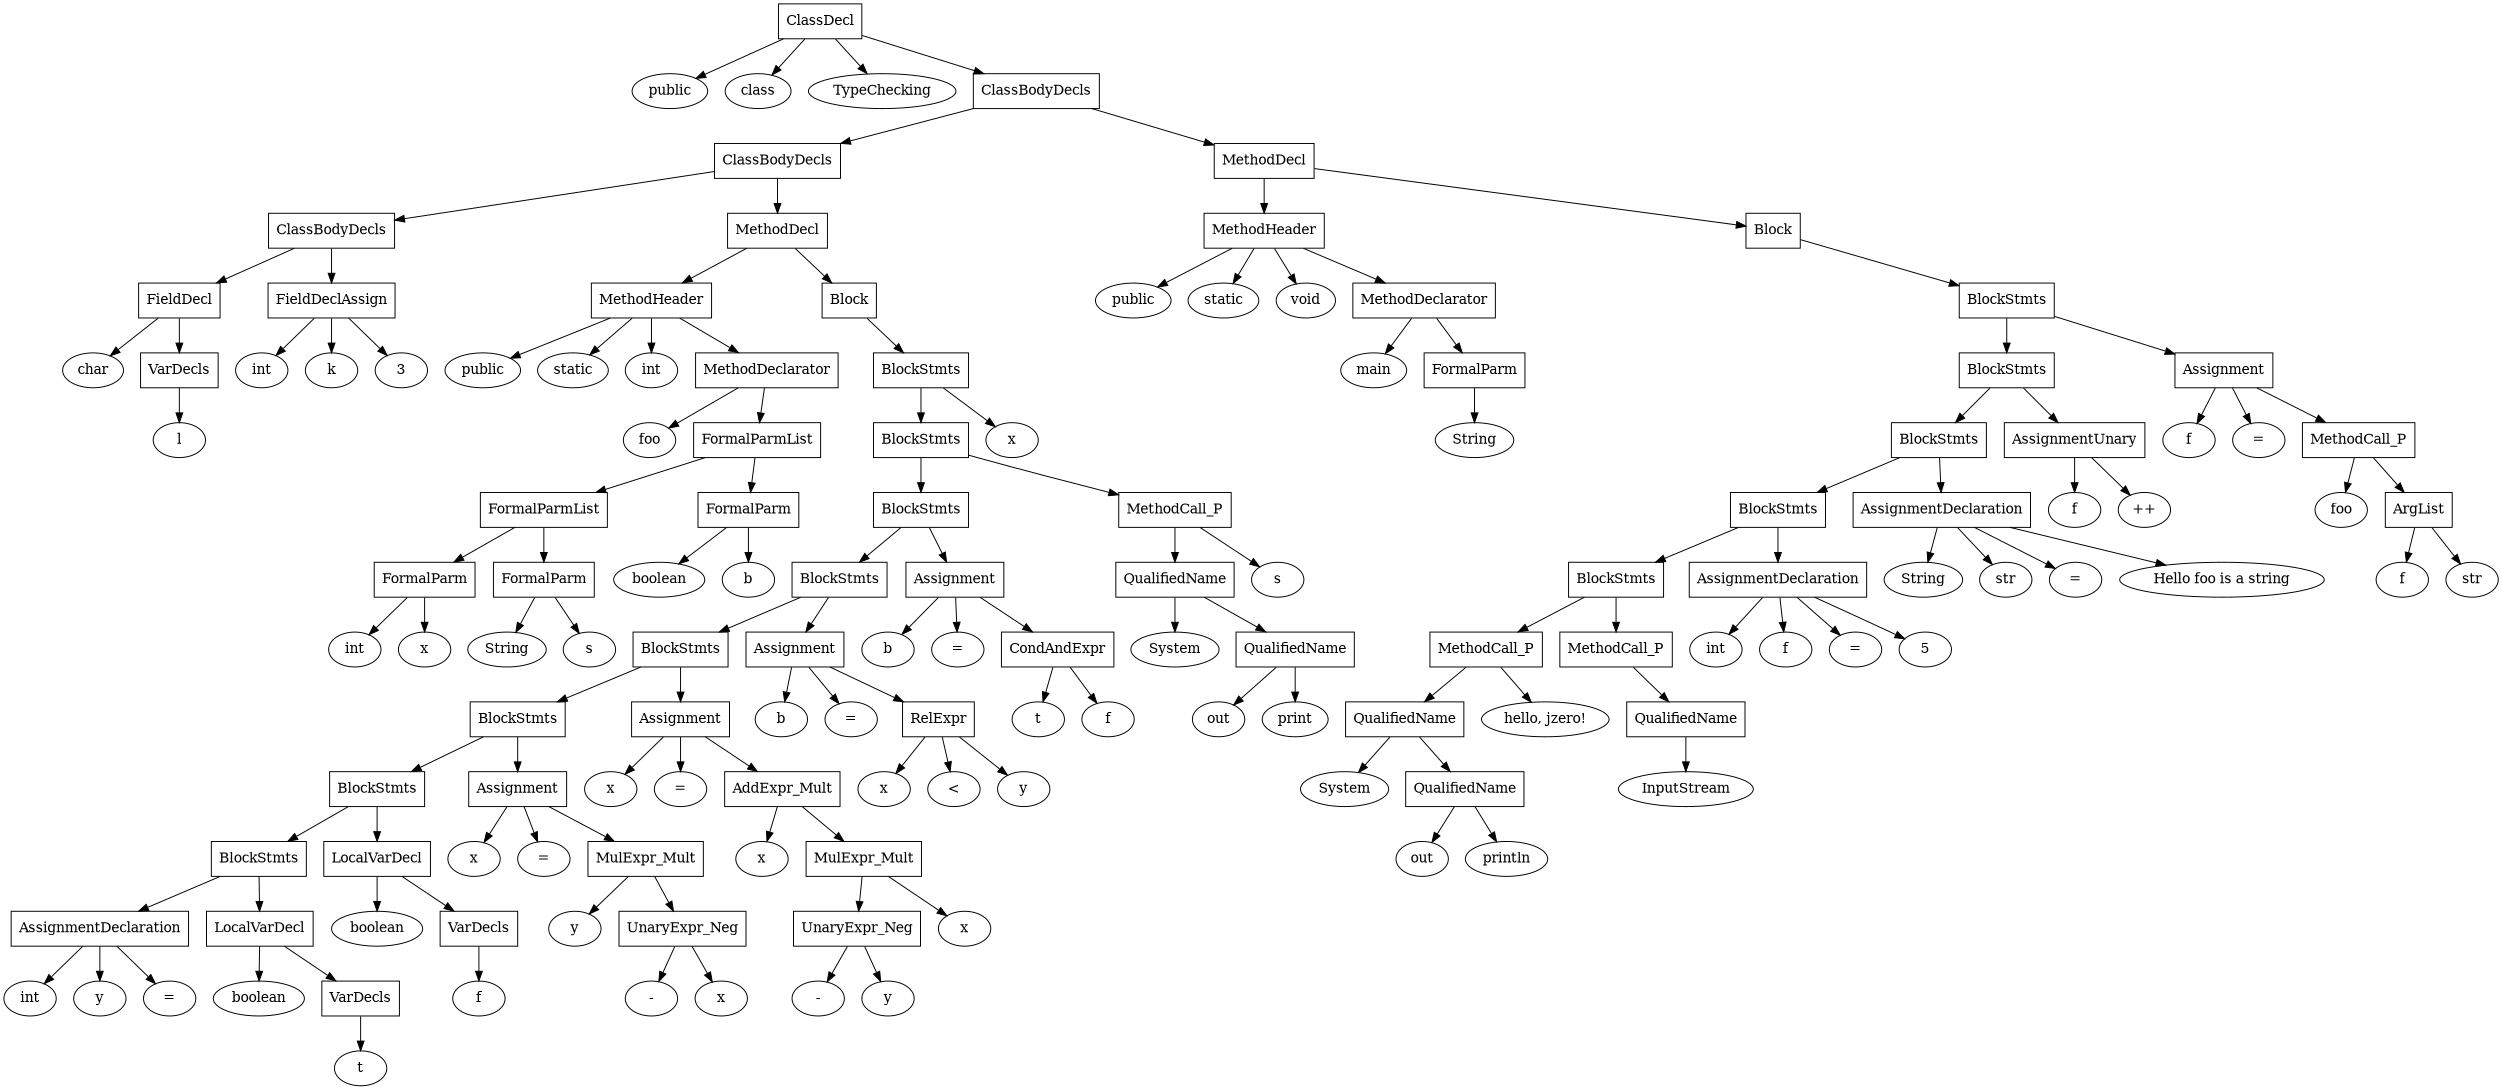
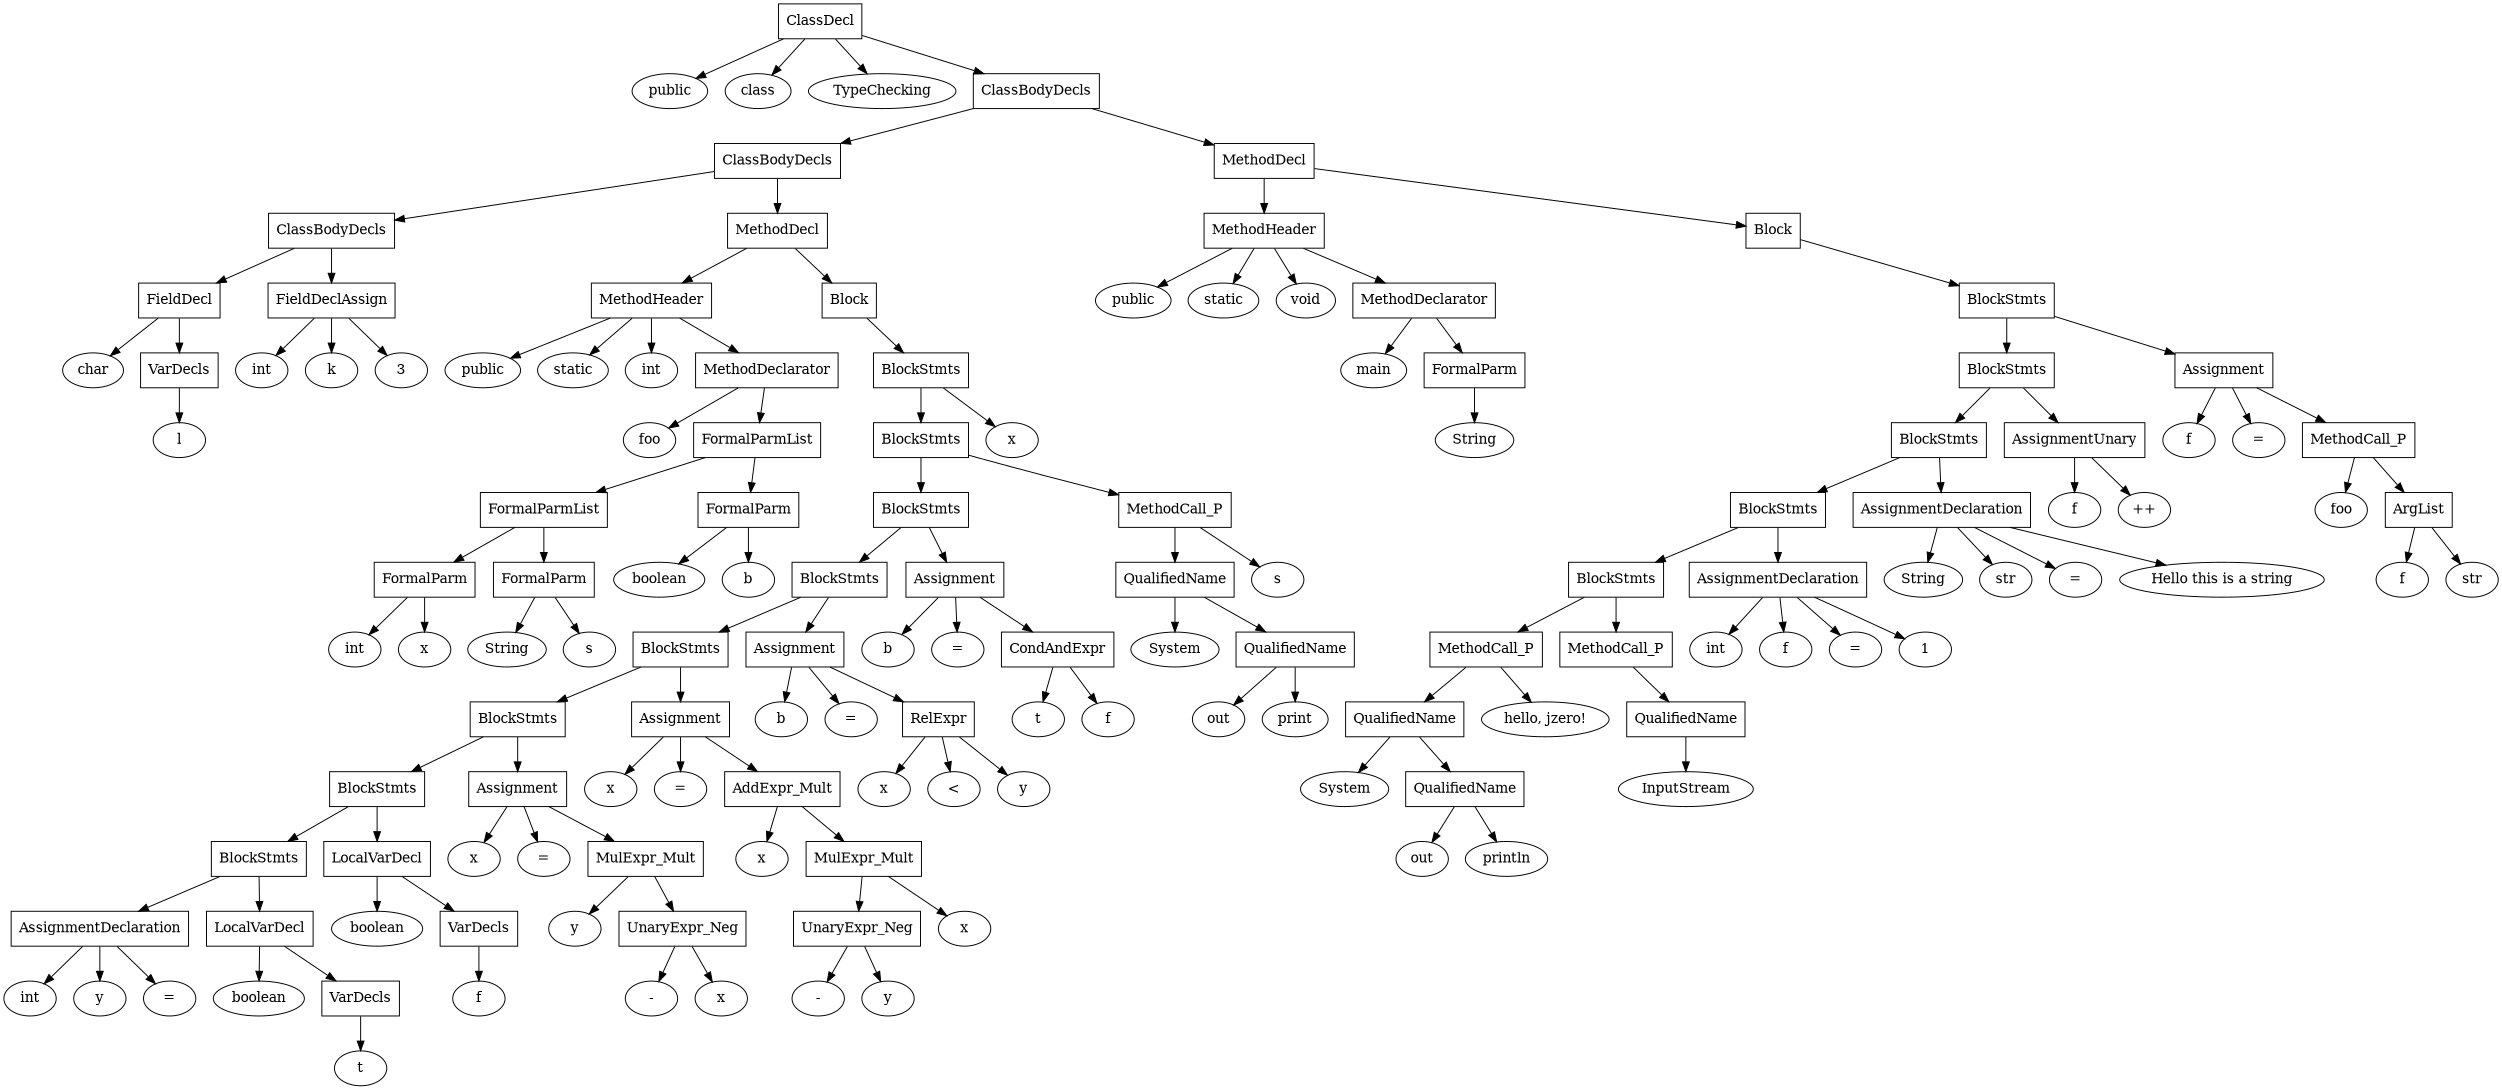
(2222, 580) -> (2222, 580)
(1925, 650) -> (1925, 650)
